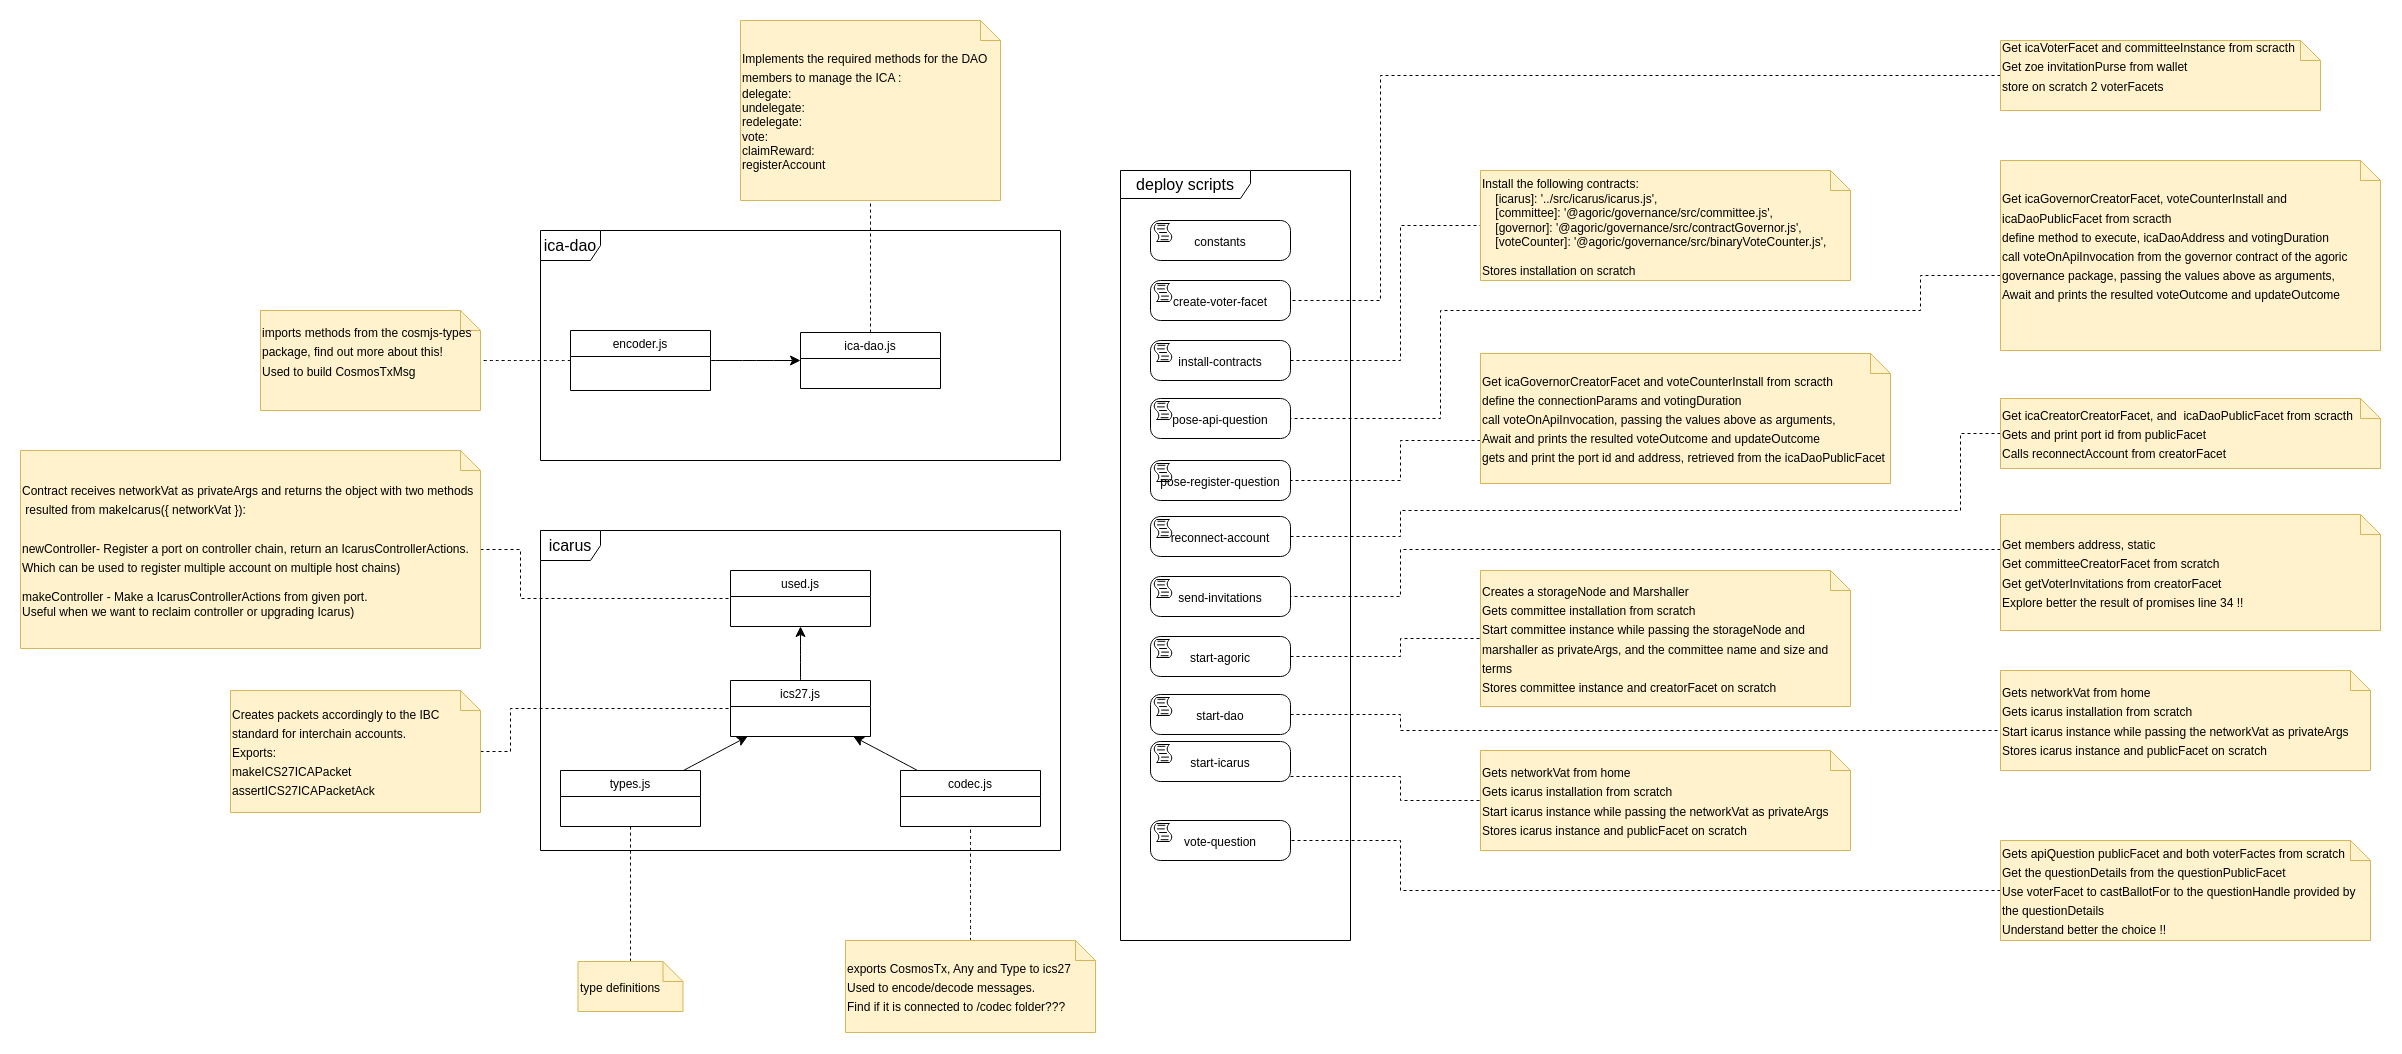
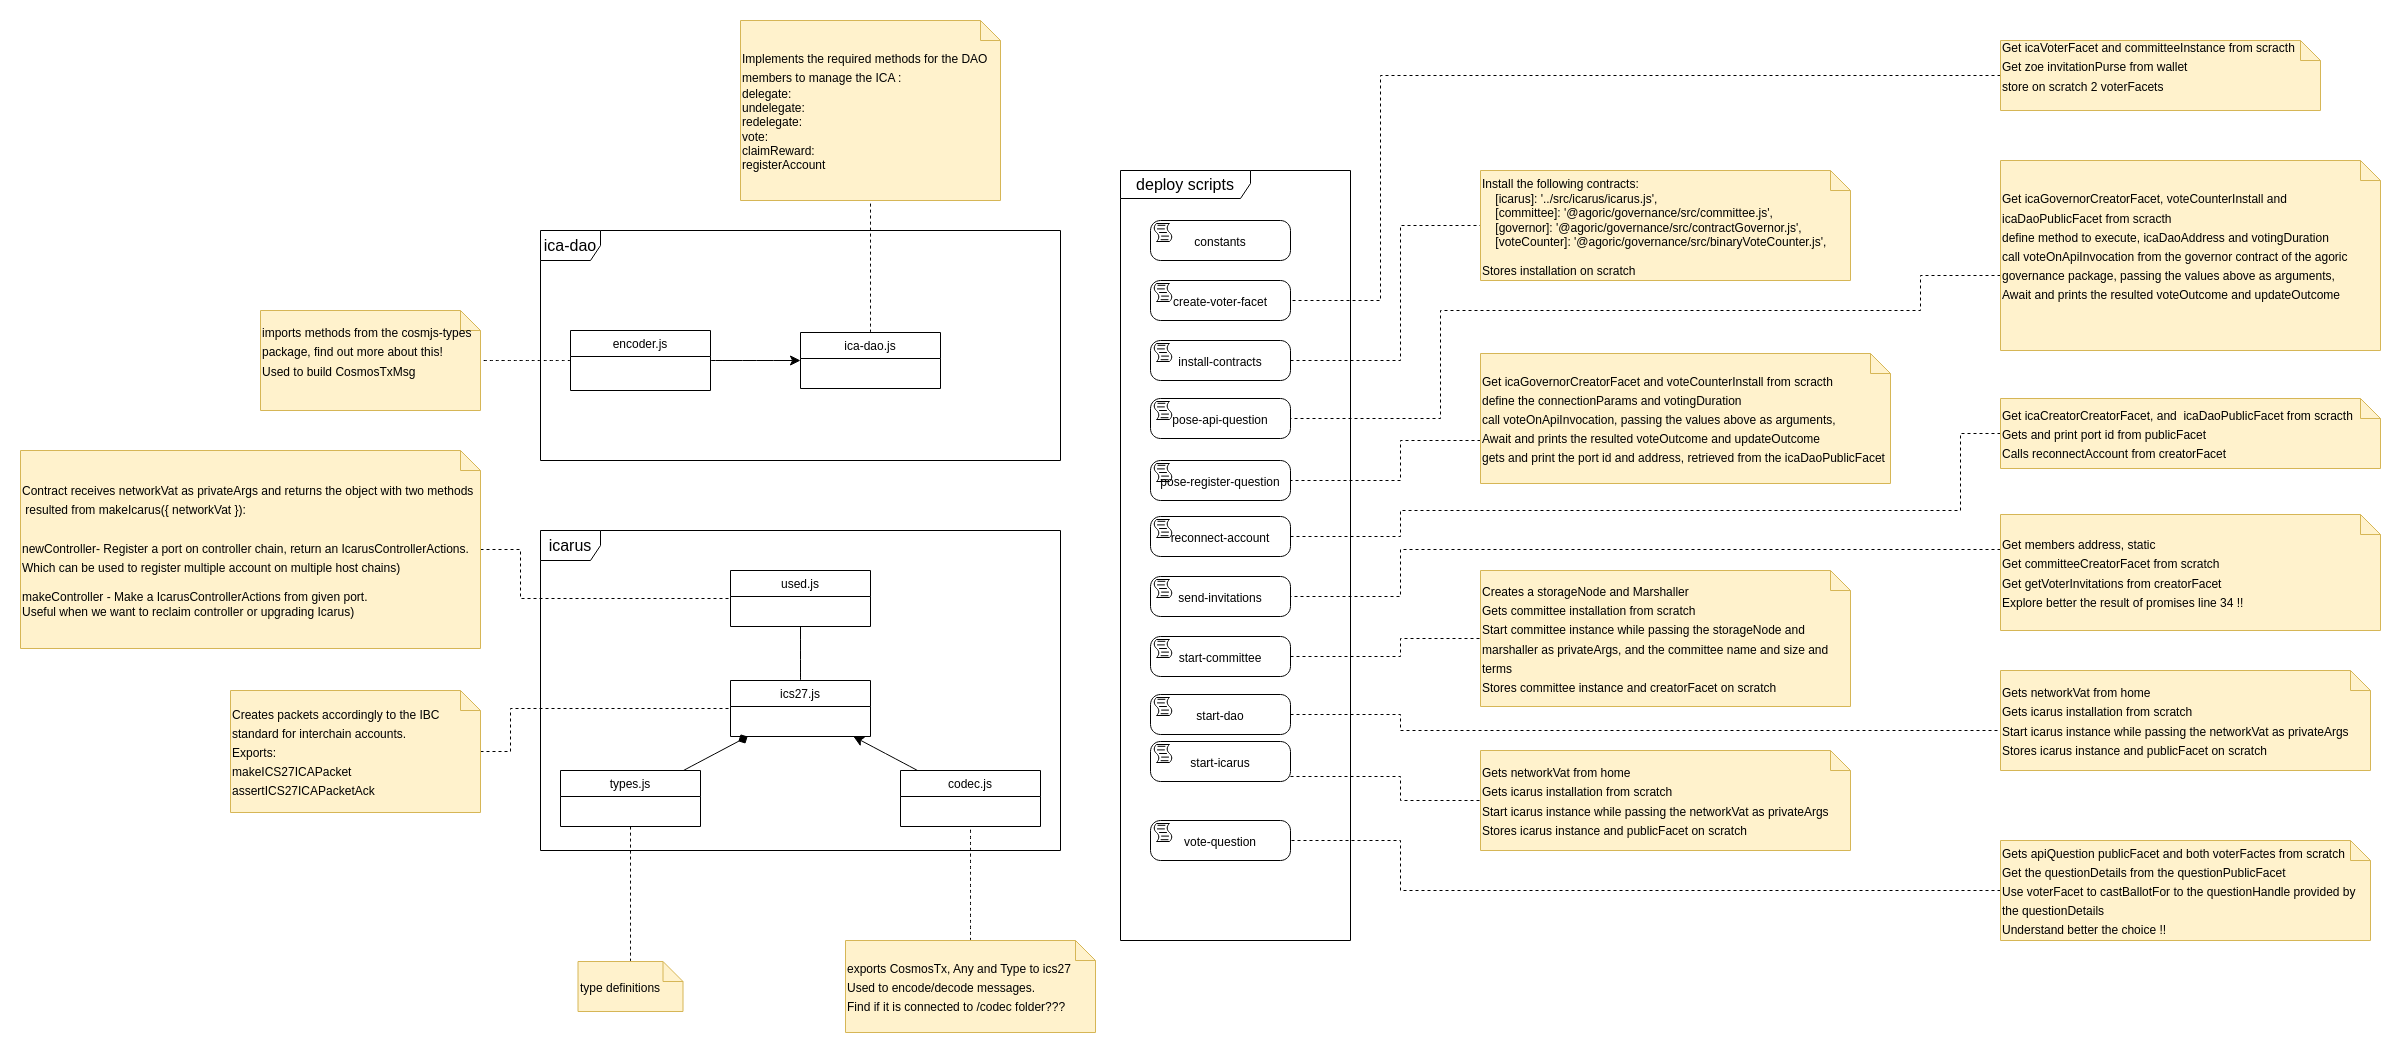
(801, 635) -> (801, 633)
(1221, 657) -> (1221, 657)
(739, 741) -> (738, 742)
